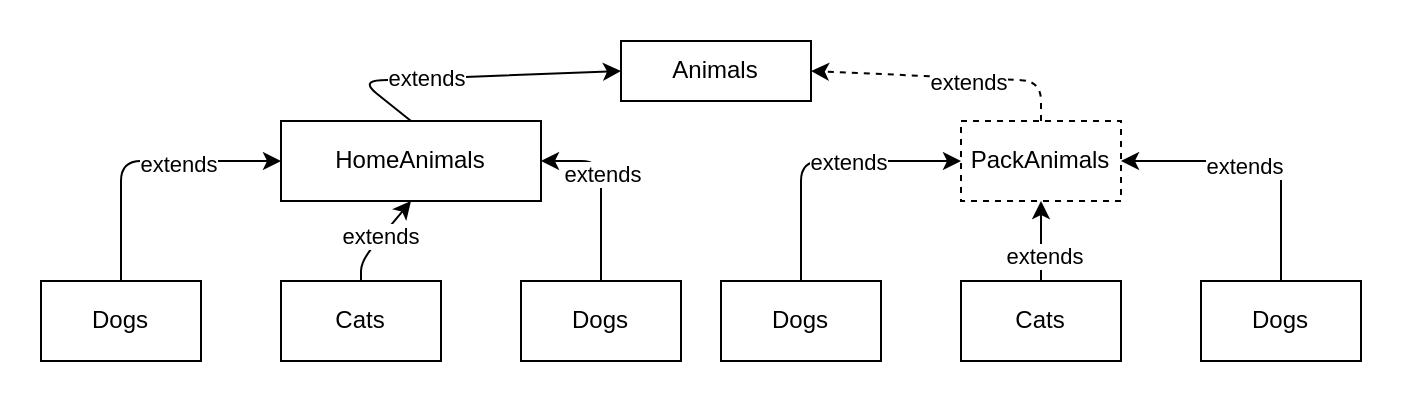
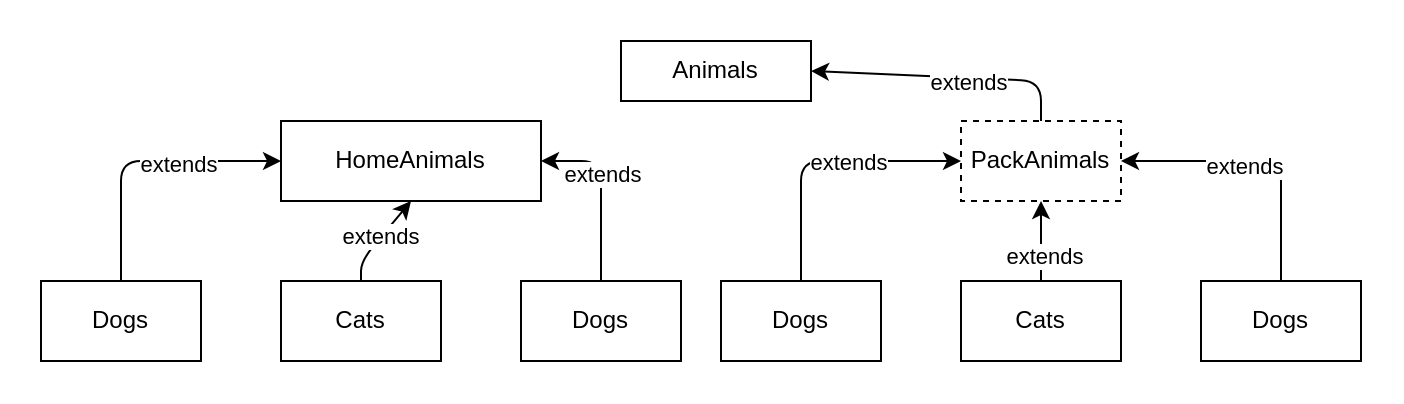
(875, 74) -> (875, 74)
(463, 77) -> none
